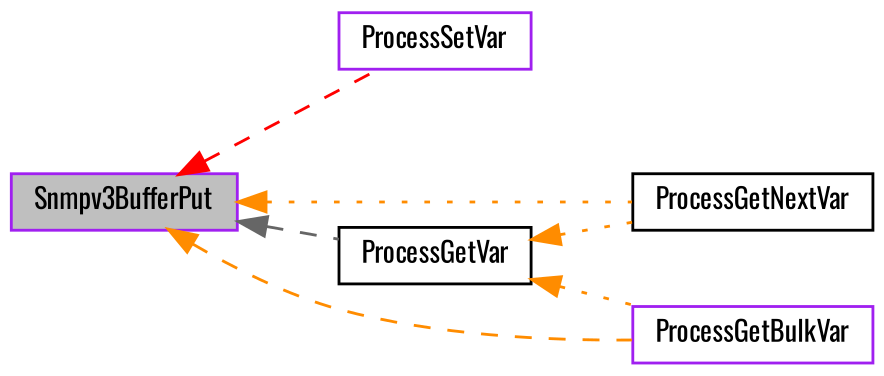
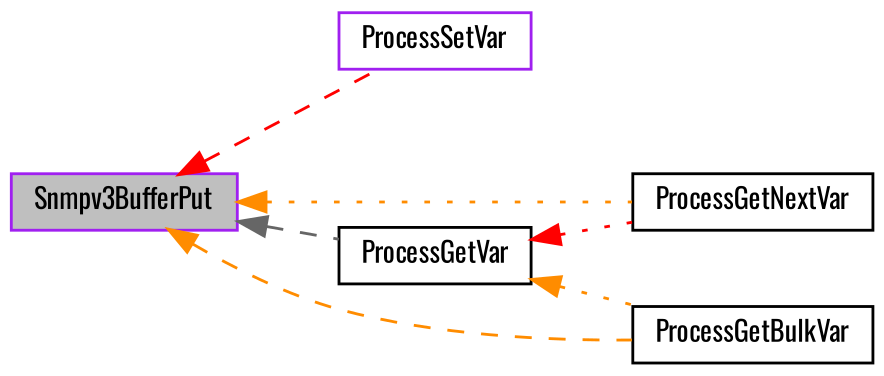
(596, 228) -> (596, 228)
(753, 335) -> (753, 335)
